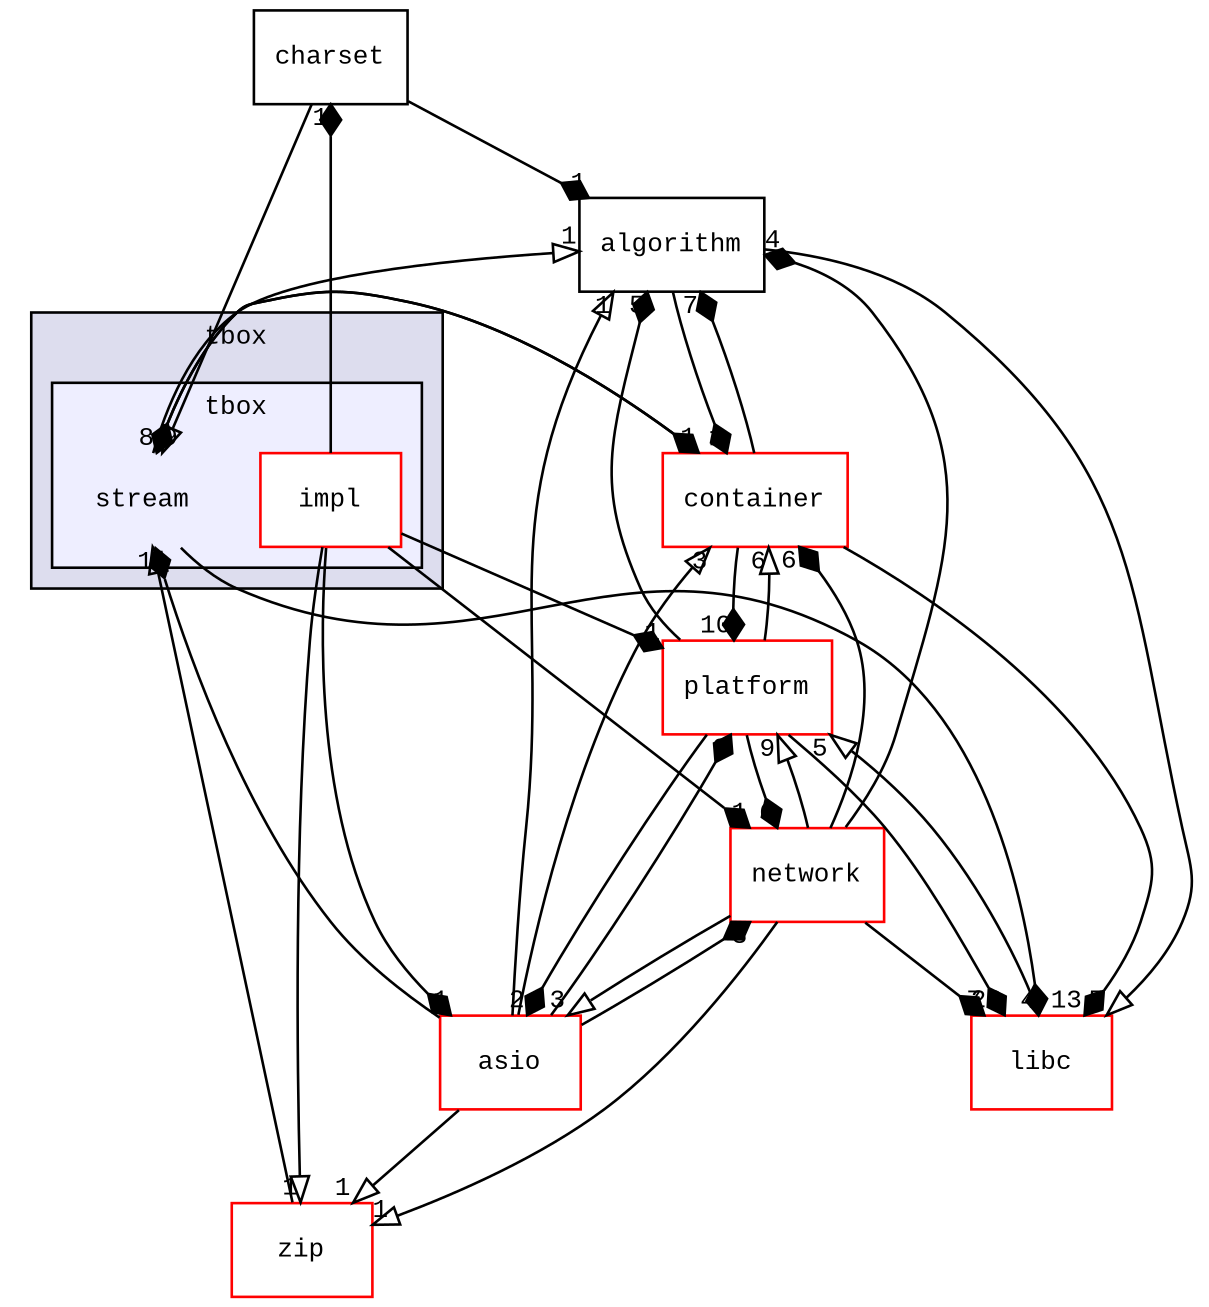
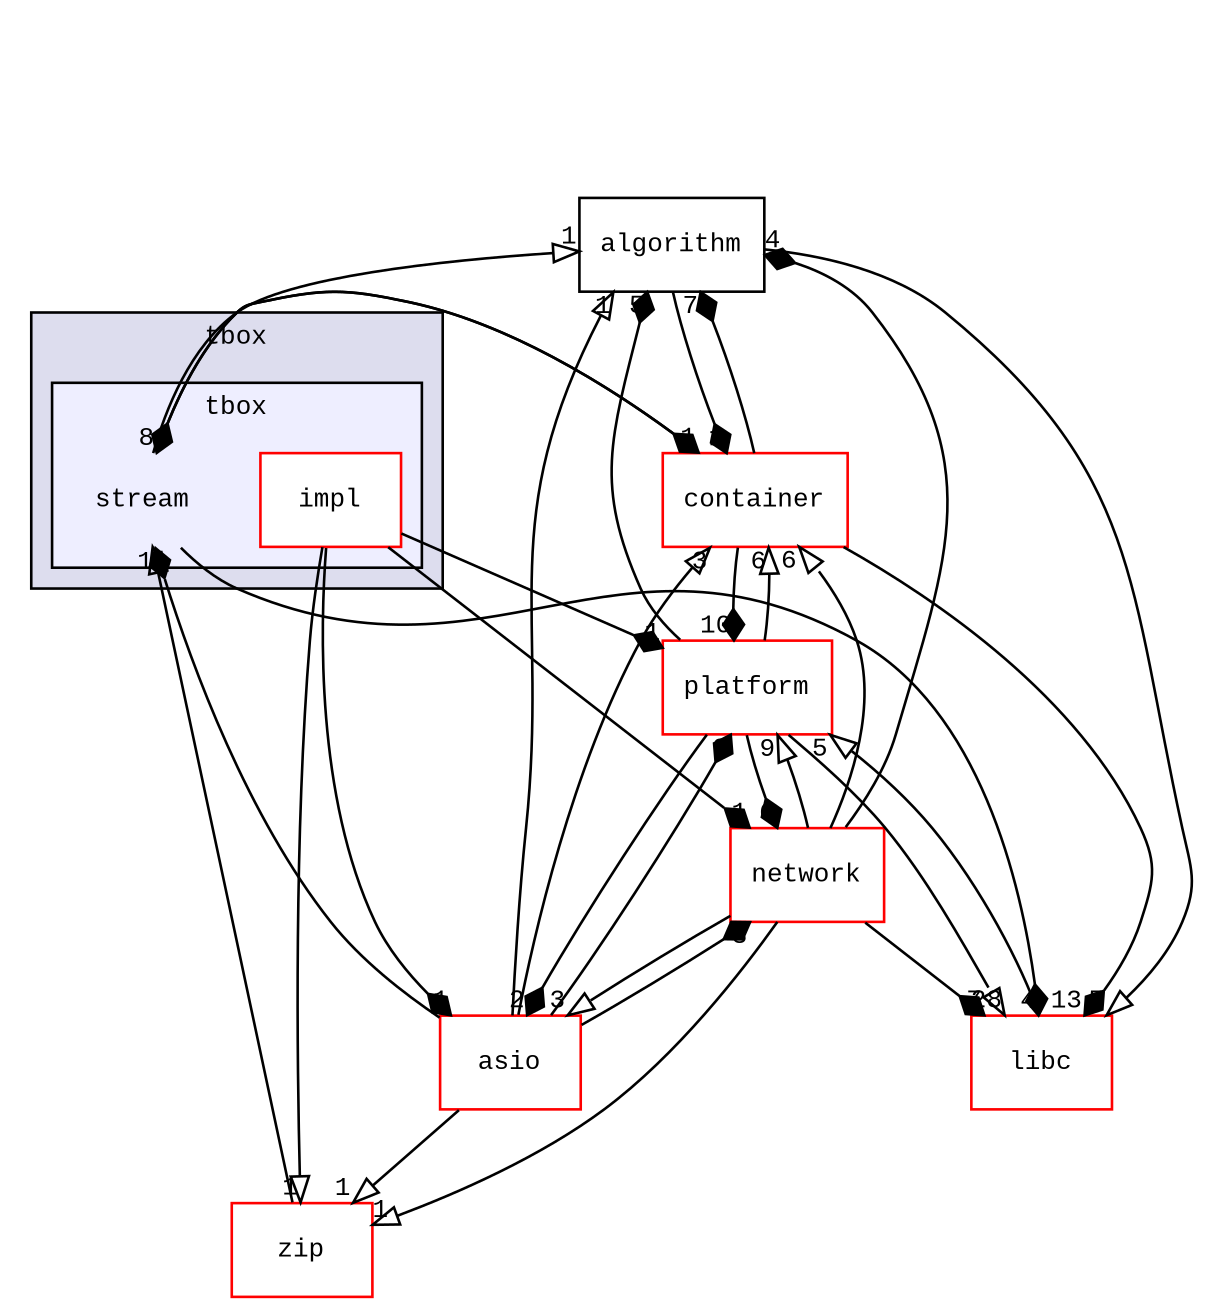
(331, 57) -> none
(864, 697) -> (864, 697)
(902, 850) -> (902, 850)
